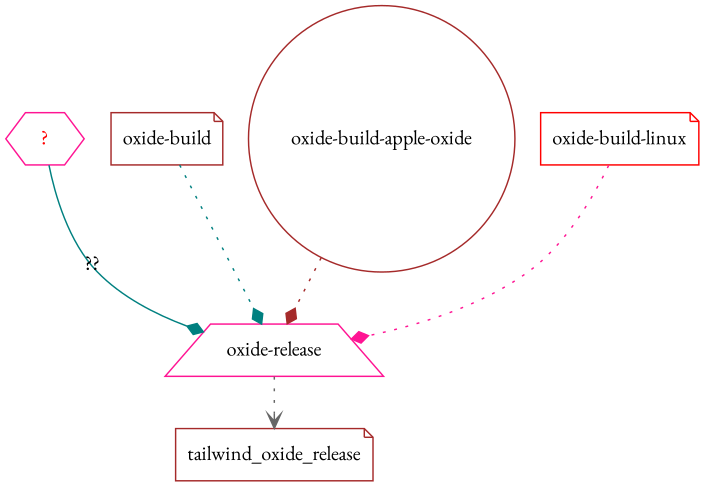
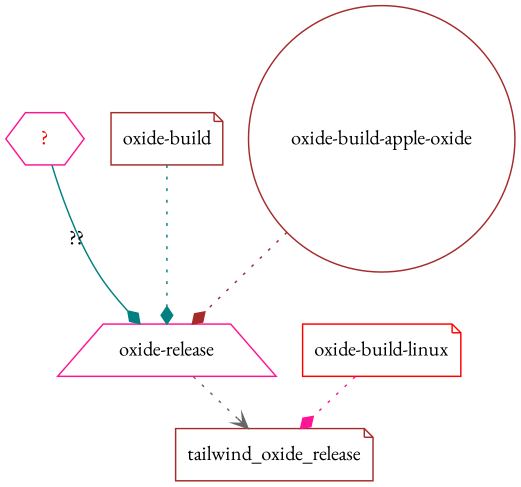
(512, 282) -> (334, 397)
